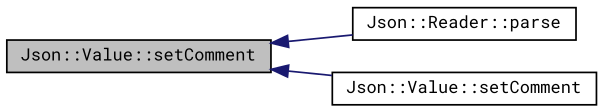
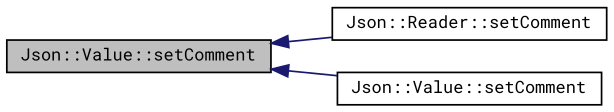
(464, 24) -> (469, 24)
